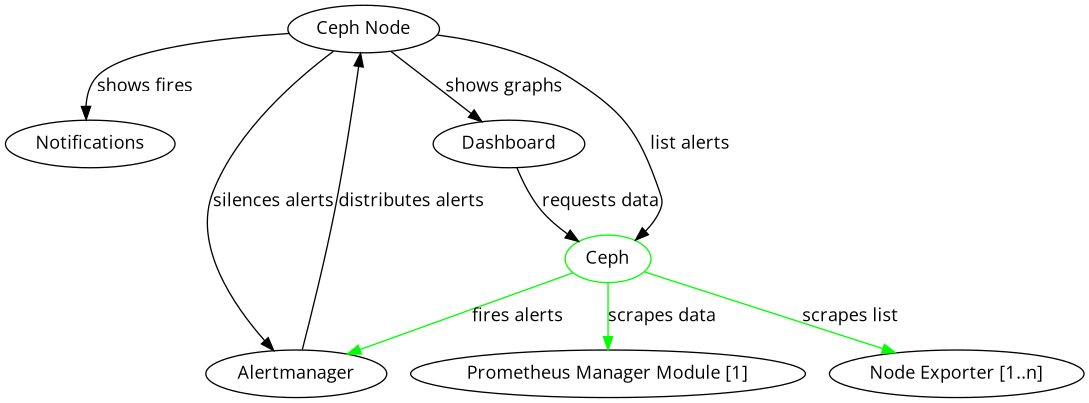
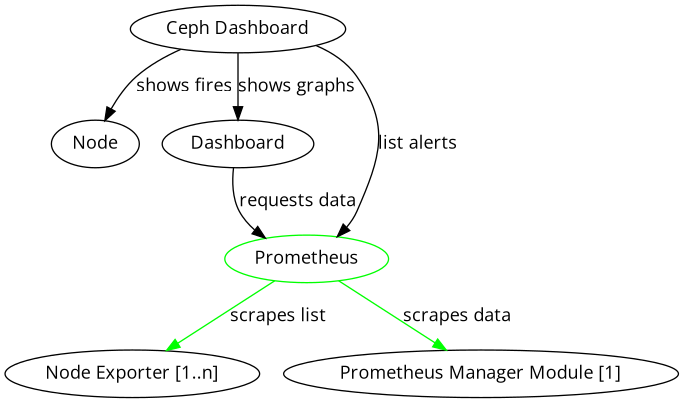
(364, 29) -> (238, 29)
(90, 144) -> (95, 144)
(608, 259) -> (307, 259)
(296, 374) -> none
